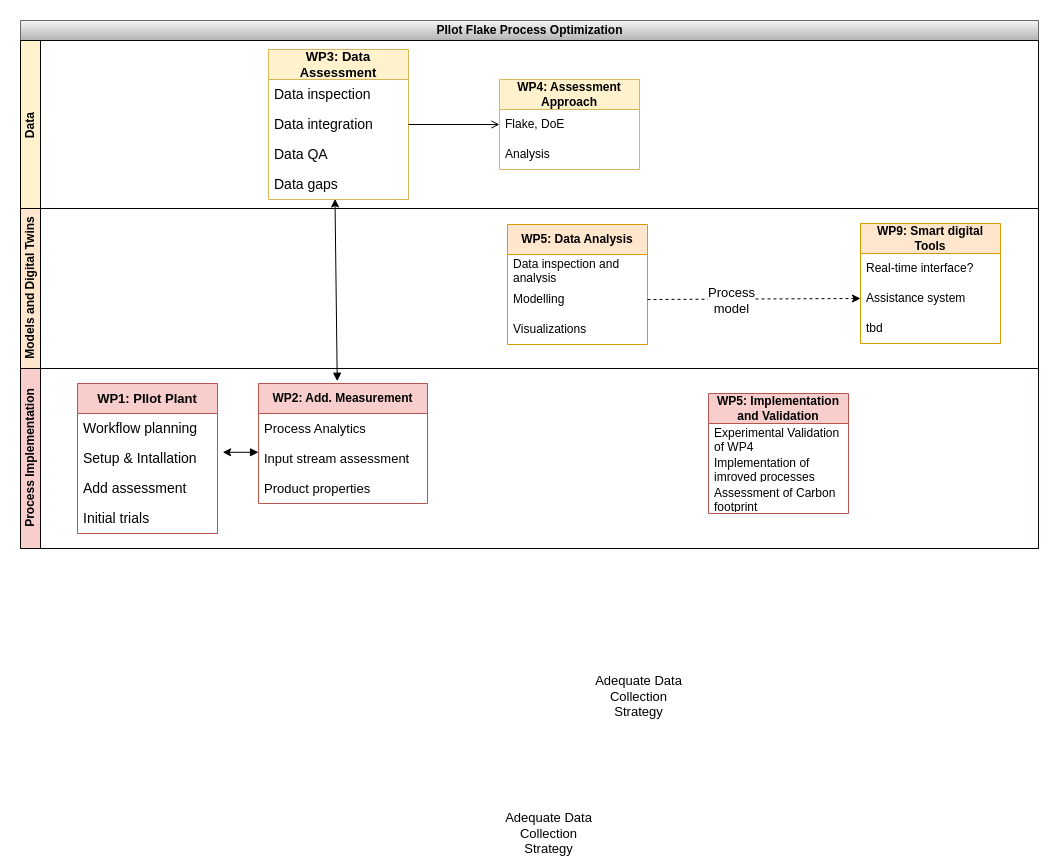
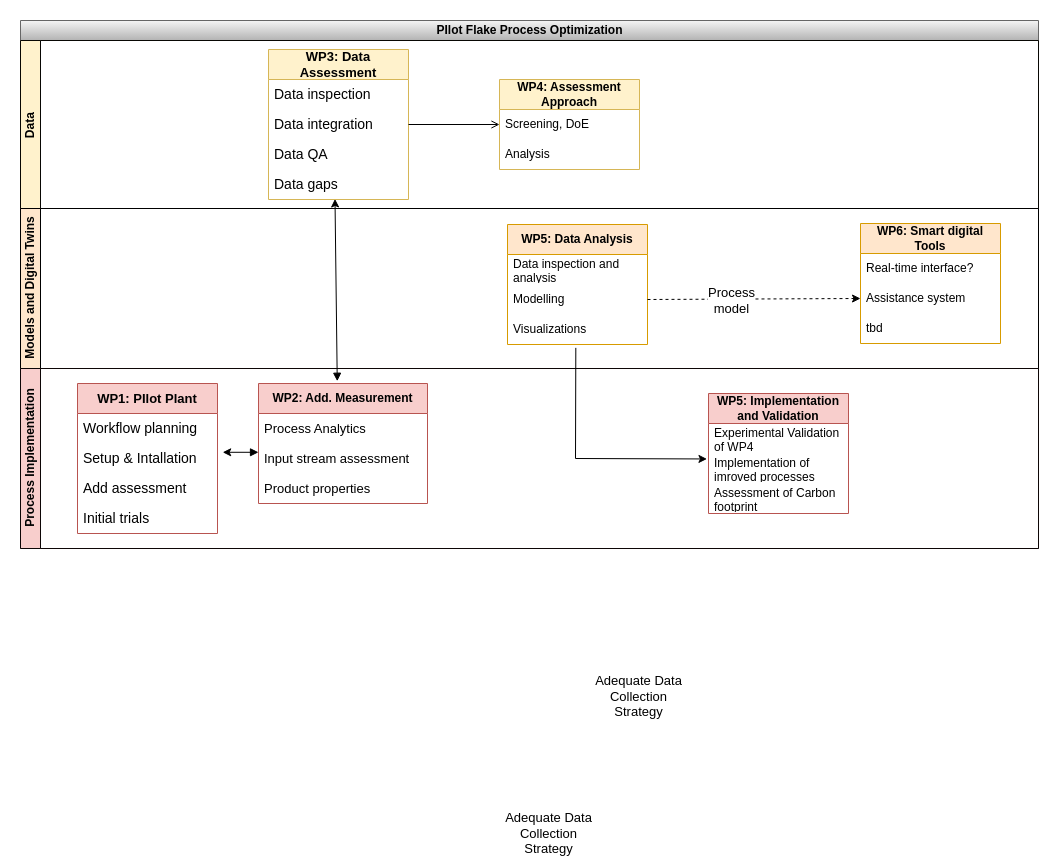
(534, 125) -> (548, 125)
(931, 239) -> (931, 239)
none -> (583, 459)
